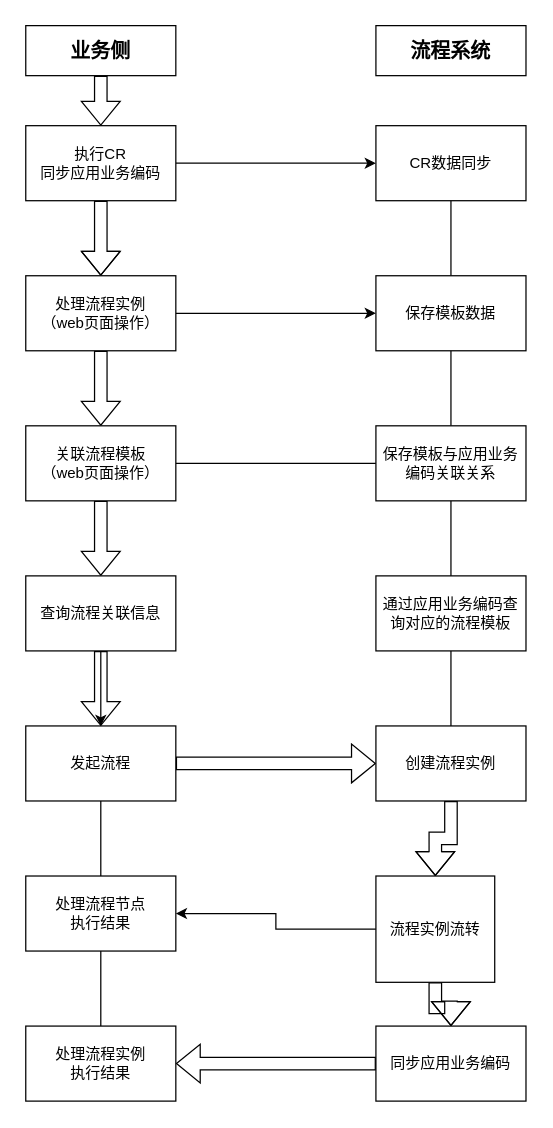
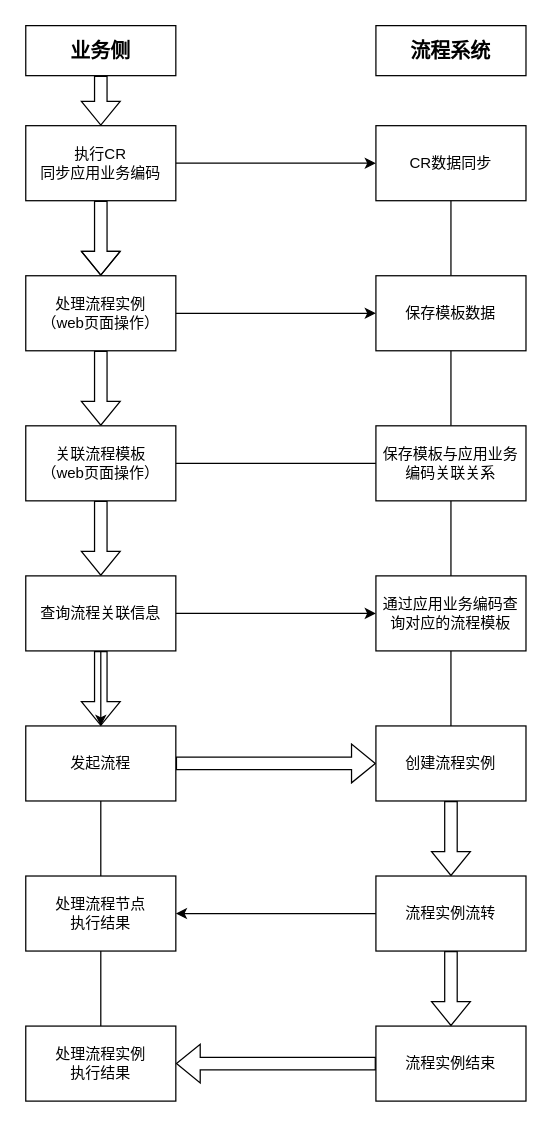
none -> (272, 613)
(435, 929) -> (451, 913)
(451, 1063) -> (451, 1063)
